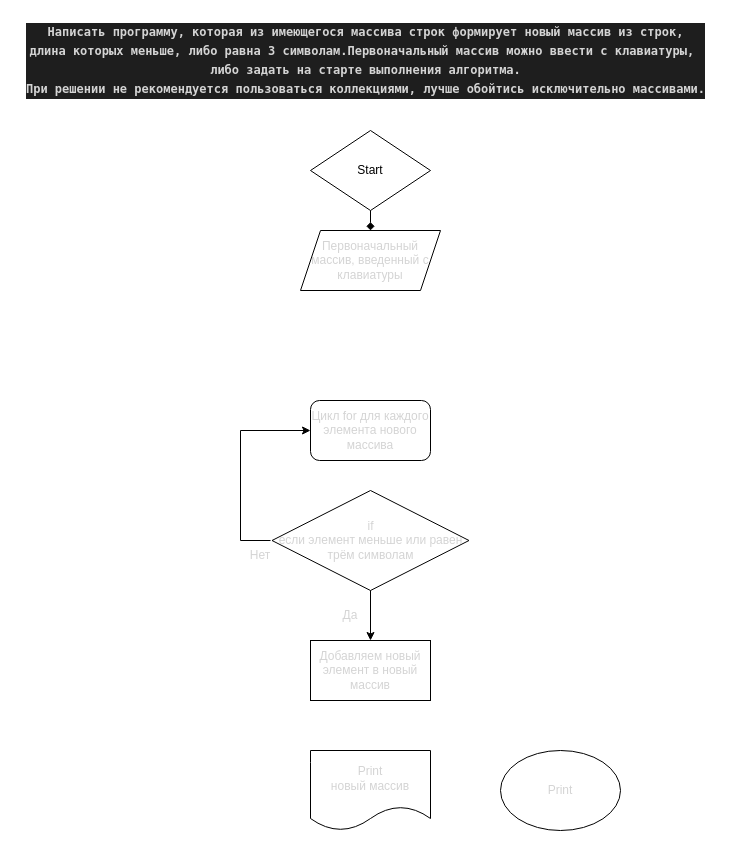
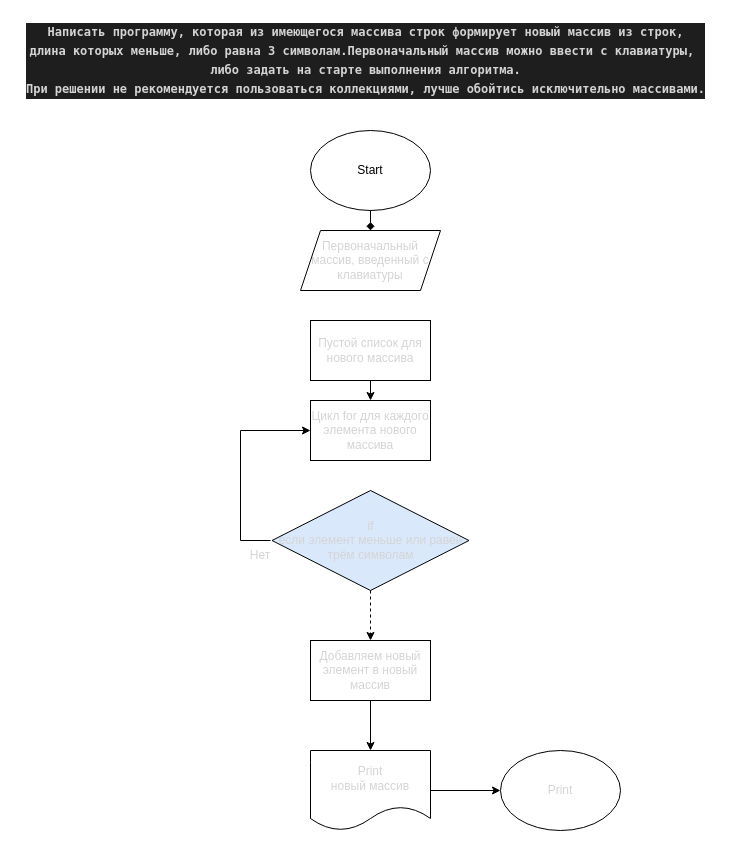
(371, 171) -> (371, 171)
none -> (371, 351)
none -> (371, 387)
(371, 431) -> (371, 431)
(371, 541) -> (371, 541)
(371, 613) -> (371, 613)
(351, 616) -> none
none -> (371, 722)
none -> (462, 791)
